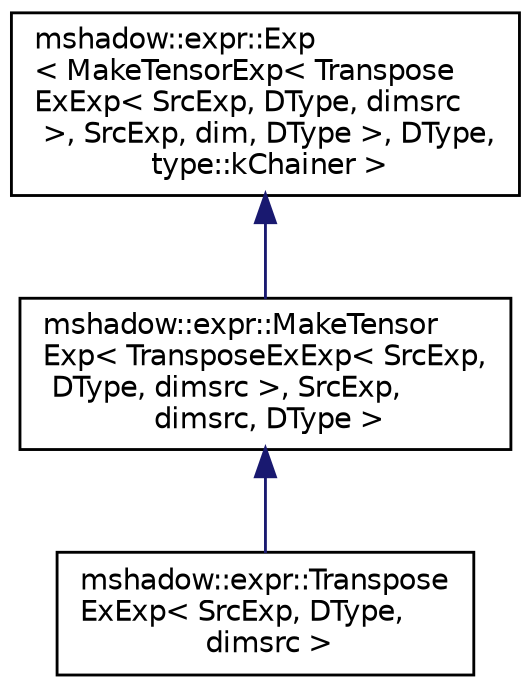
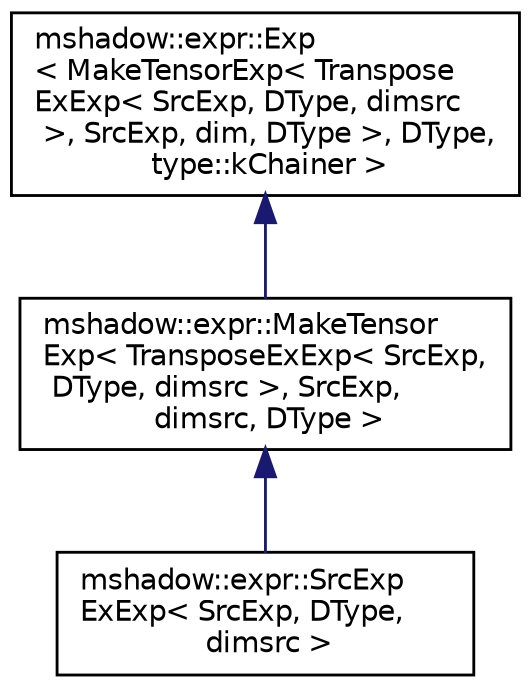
(265, 614) -> (265, 614)
